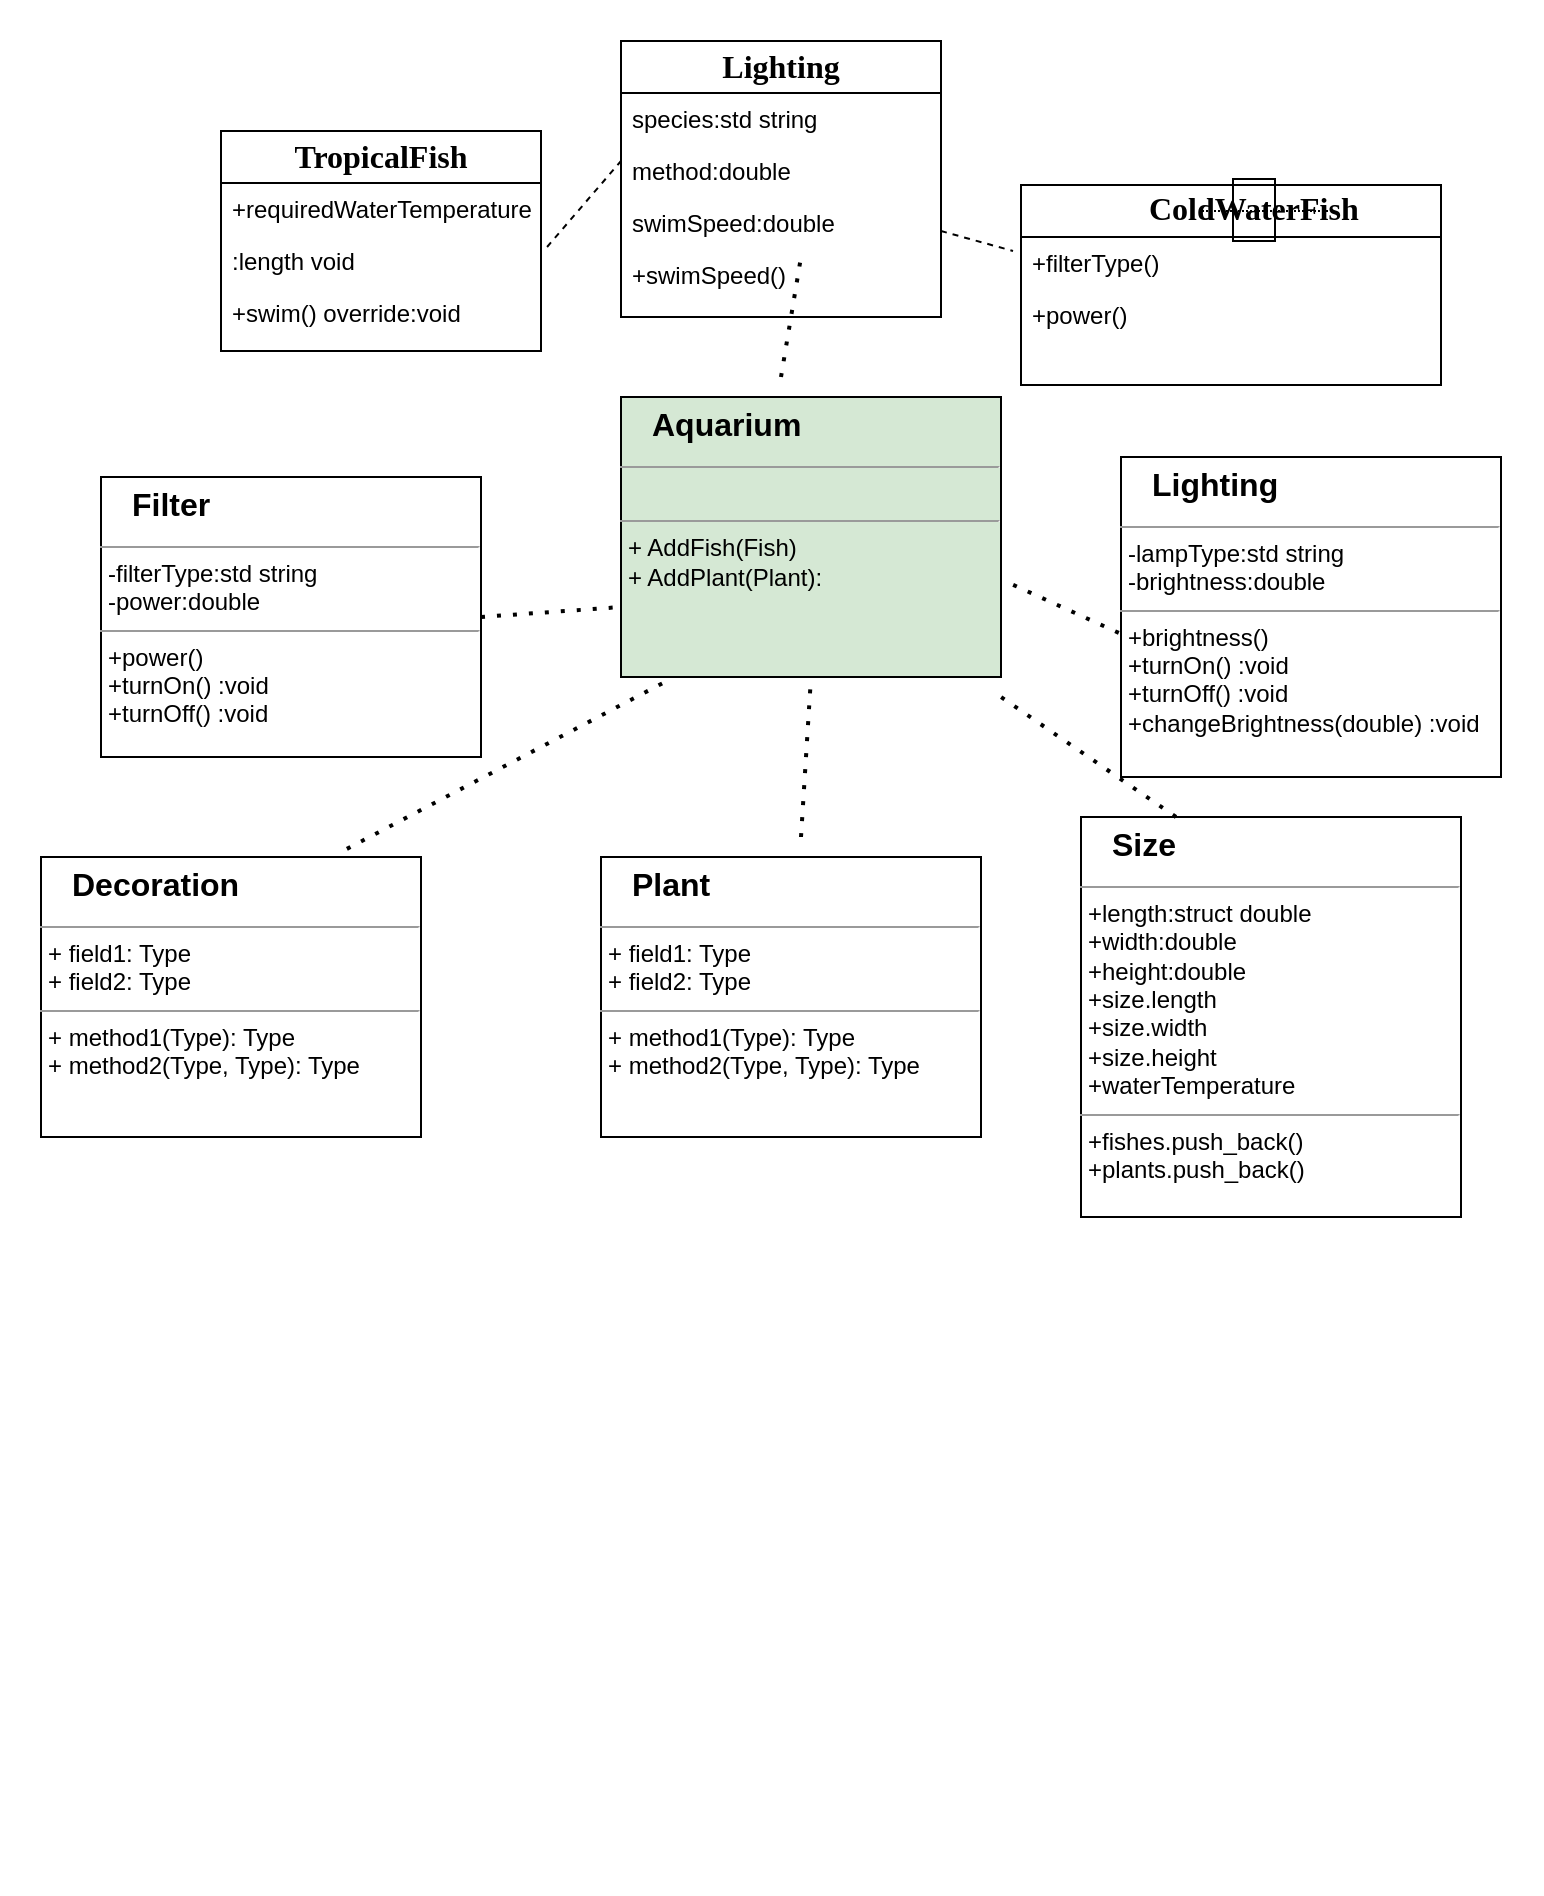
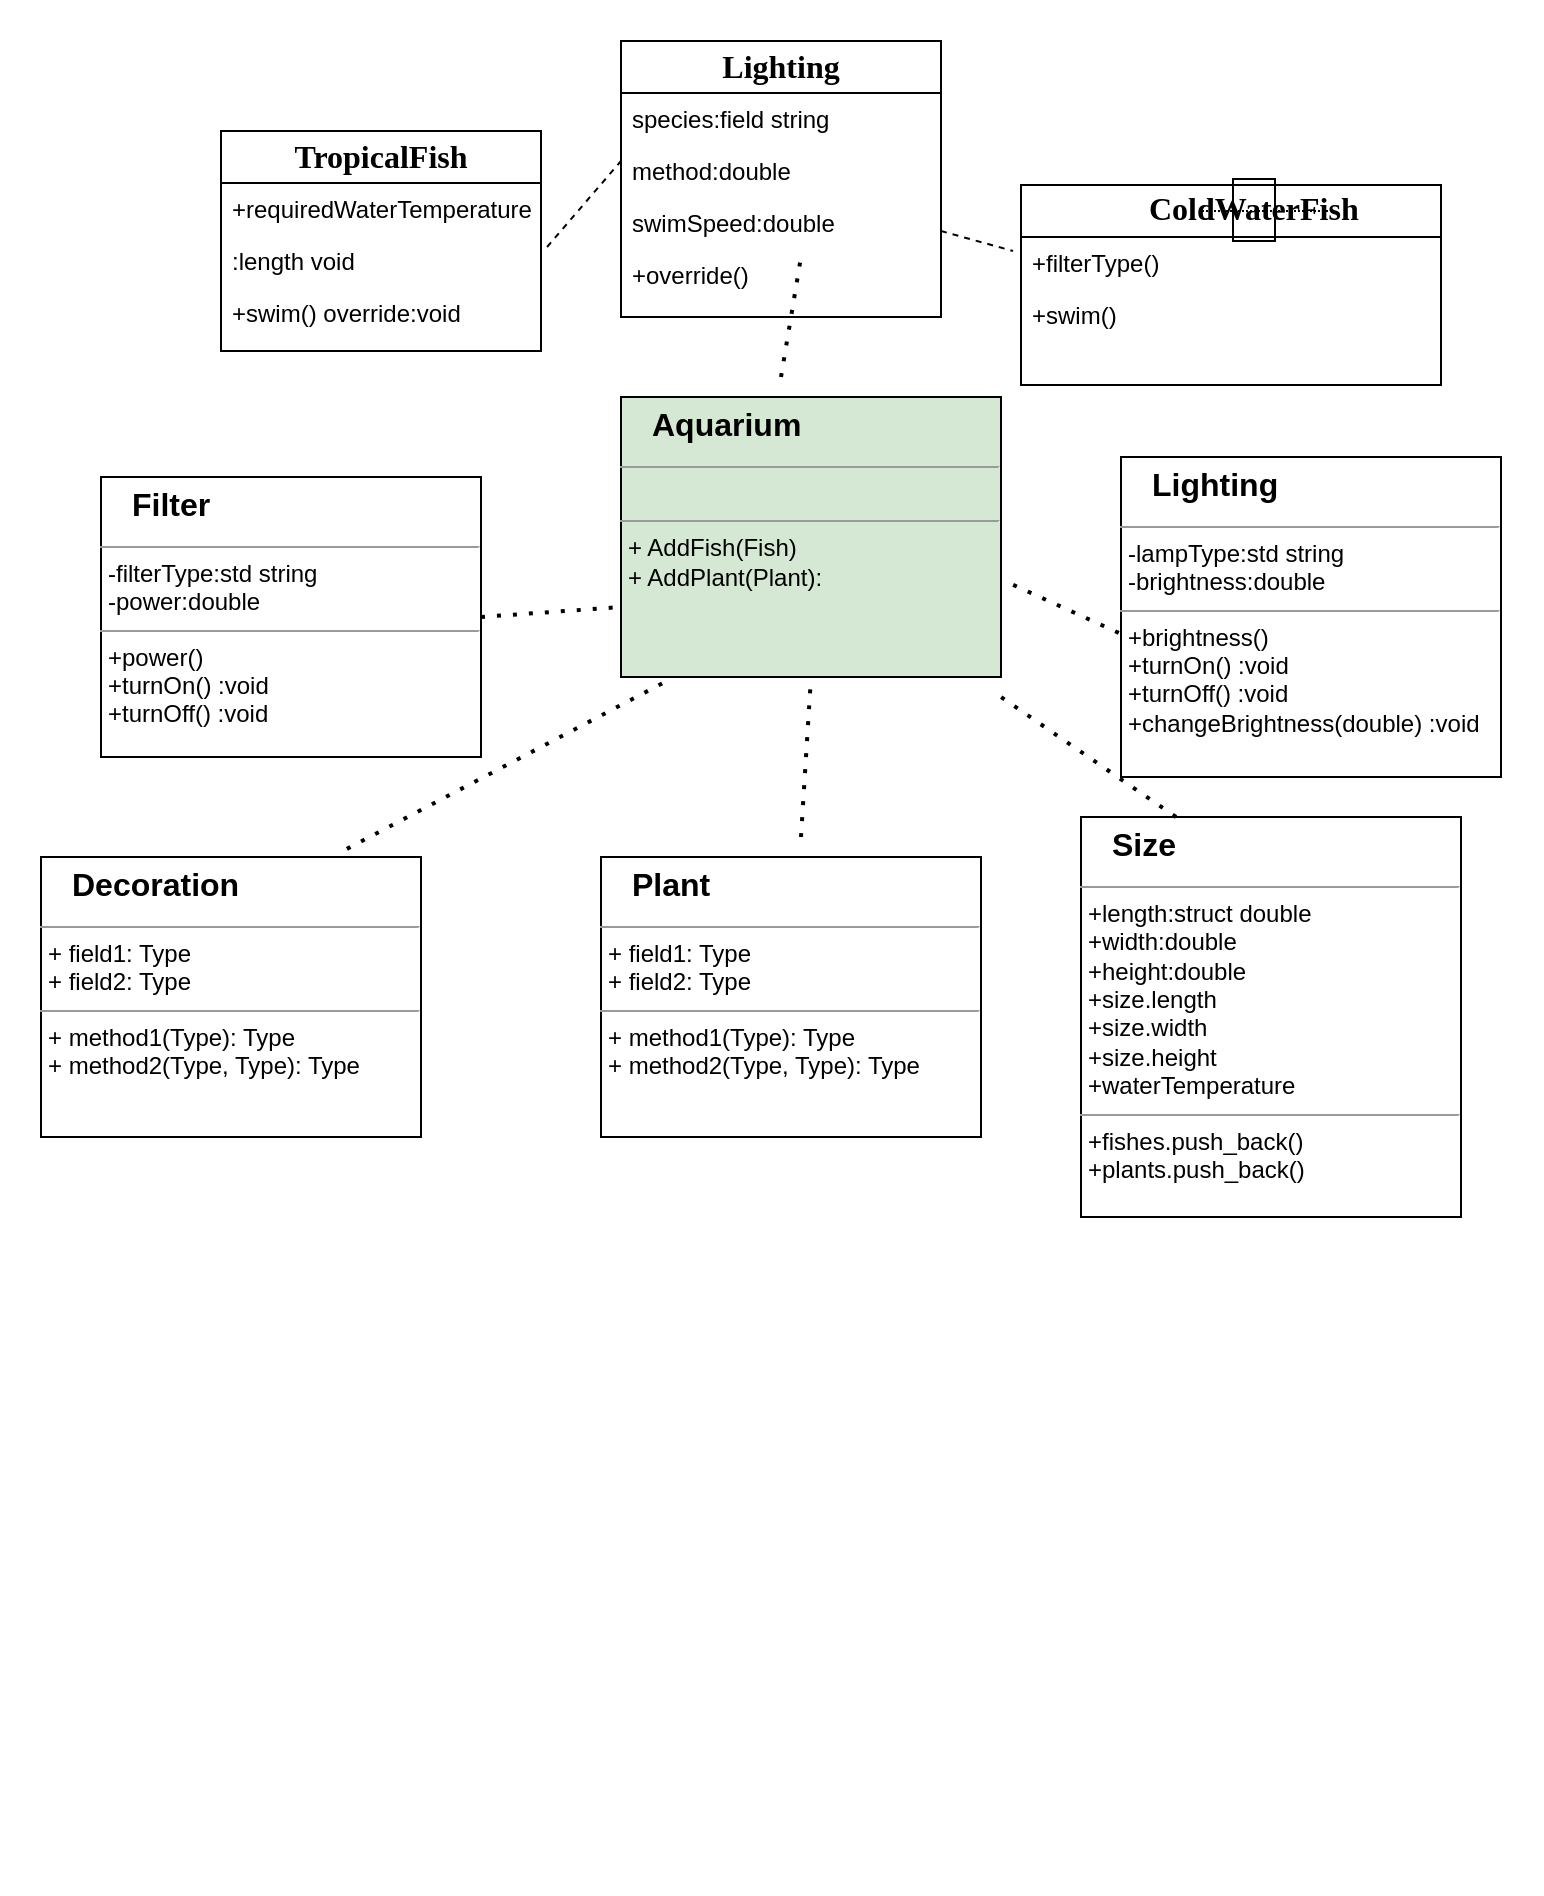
(745, 121) -> (752, 121)
(711, 277) -> (704, 277)
(1087, 317) -> (1077, 317)
